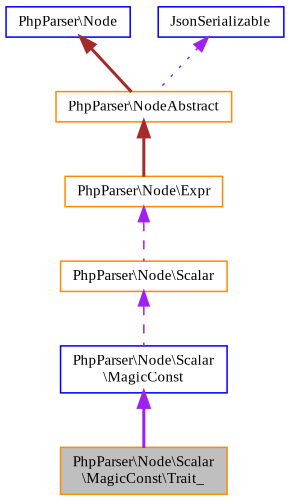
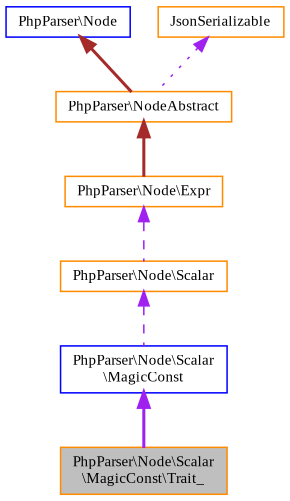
(221, 22) -> (221, 22)
